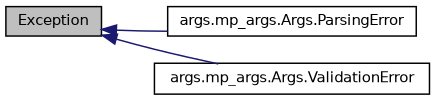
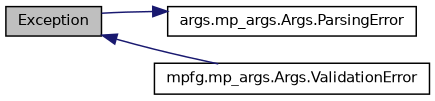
(142, 31) -> (127, 12)
(292, 79) -> (292, 79)
